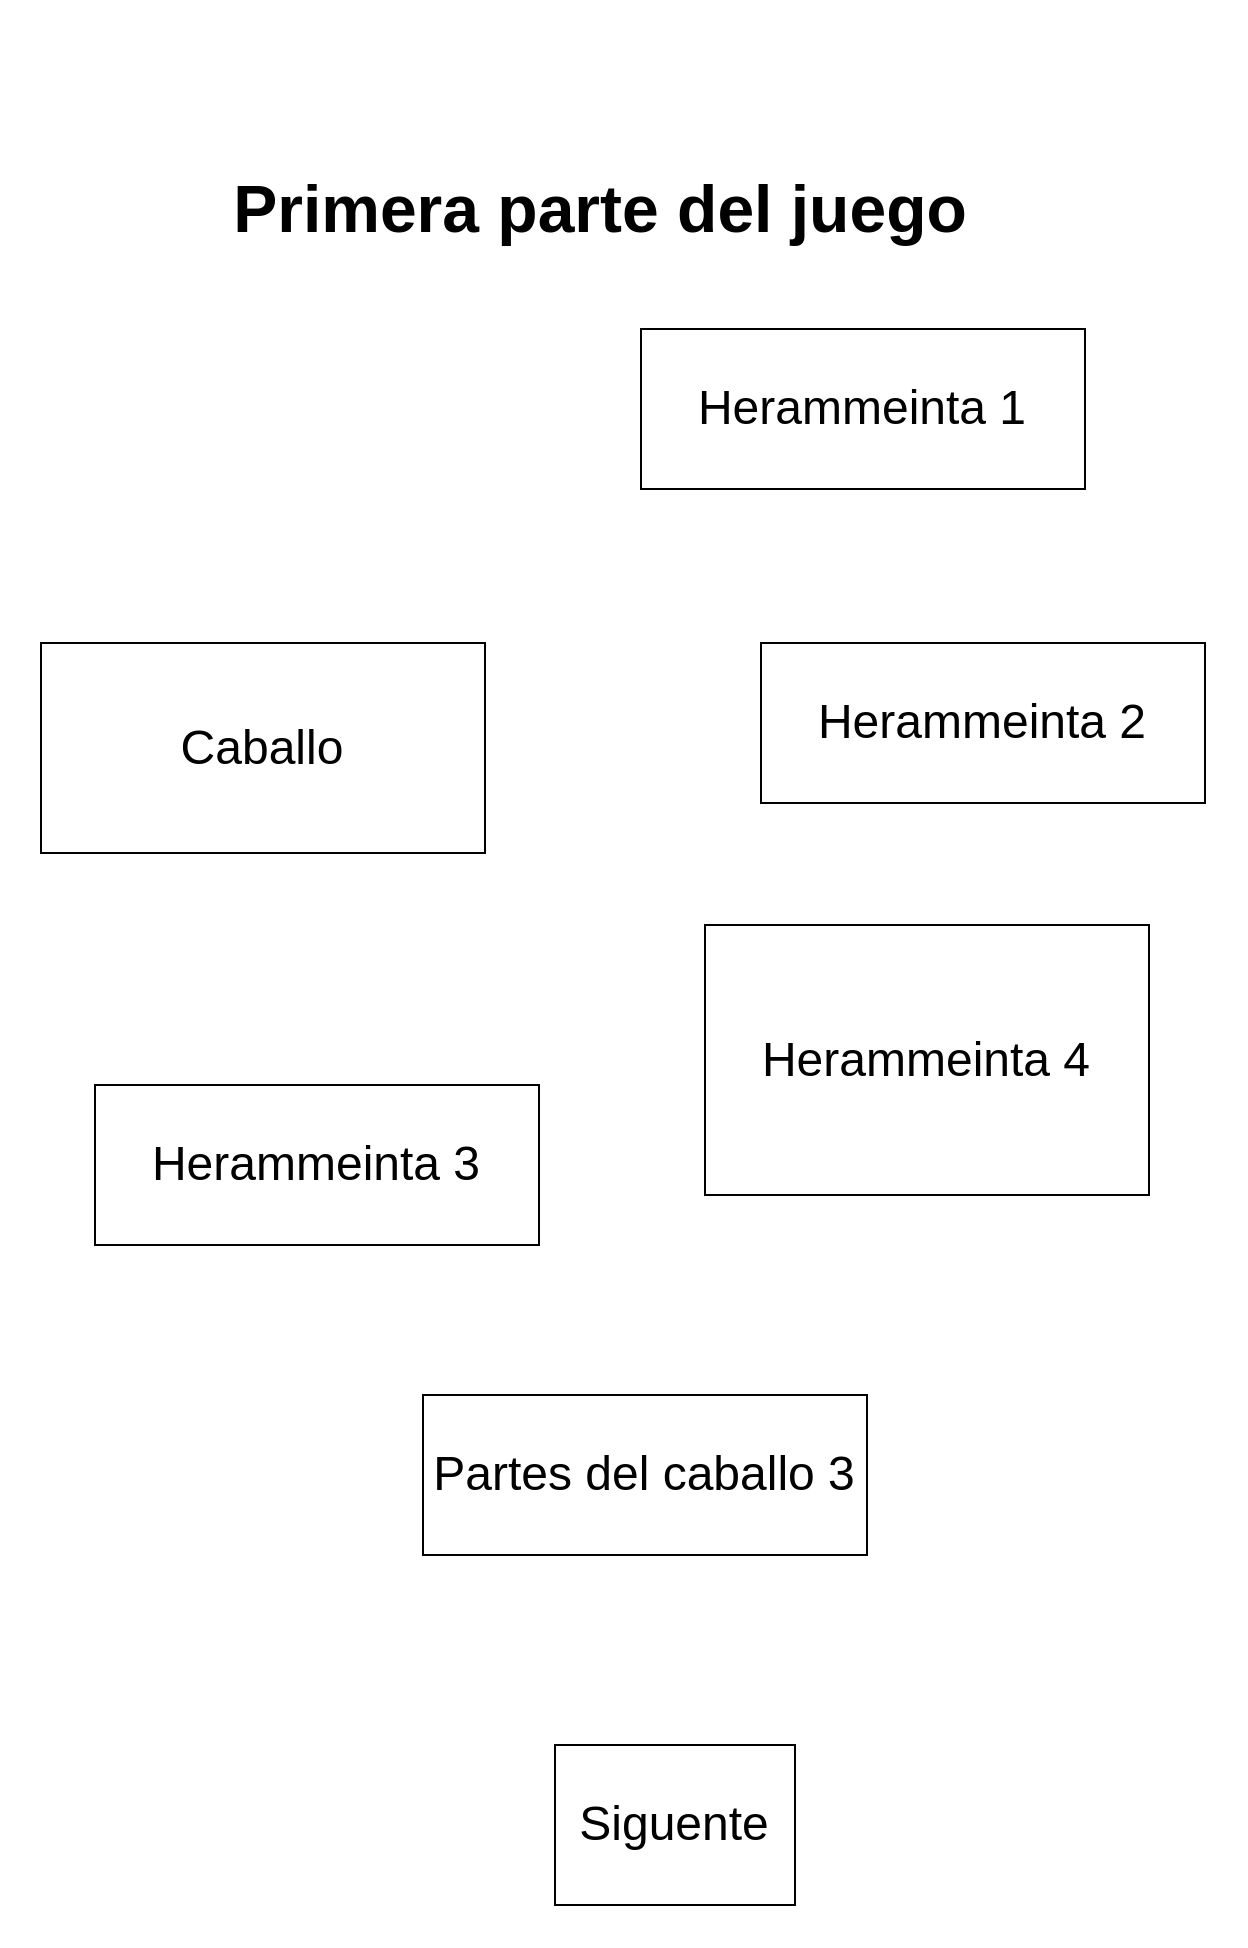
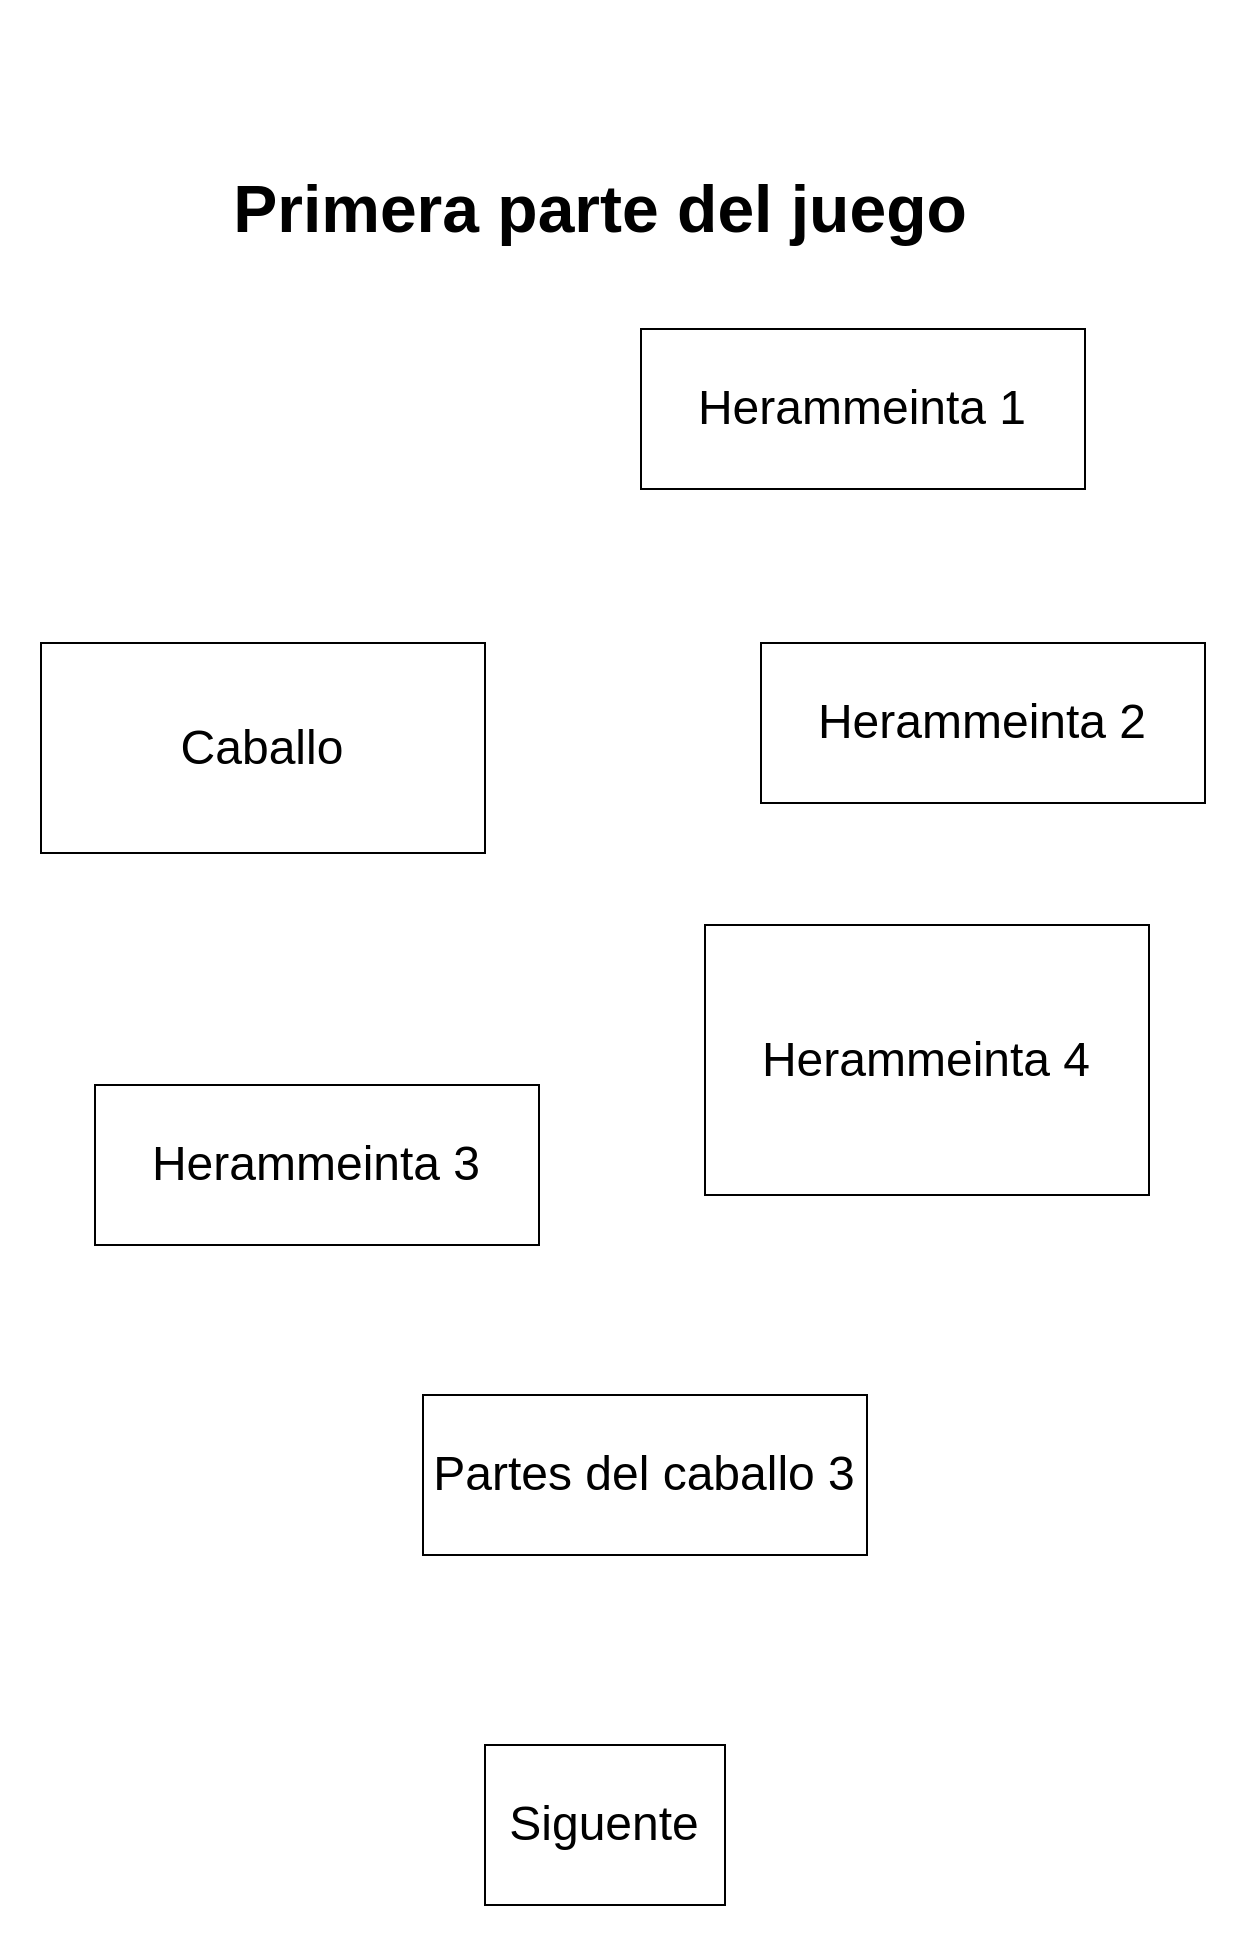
(675, 1825) -> (605, 1825)
